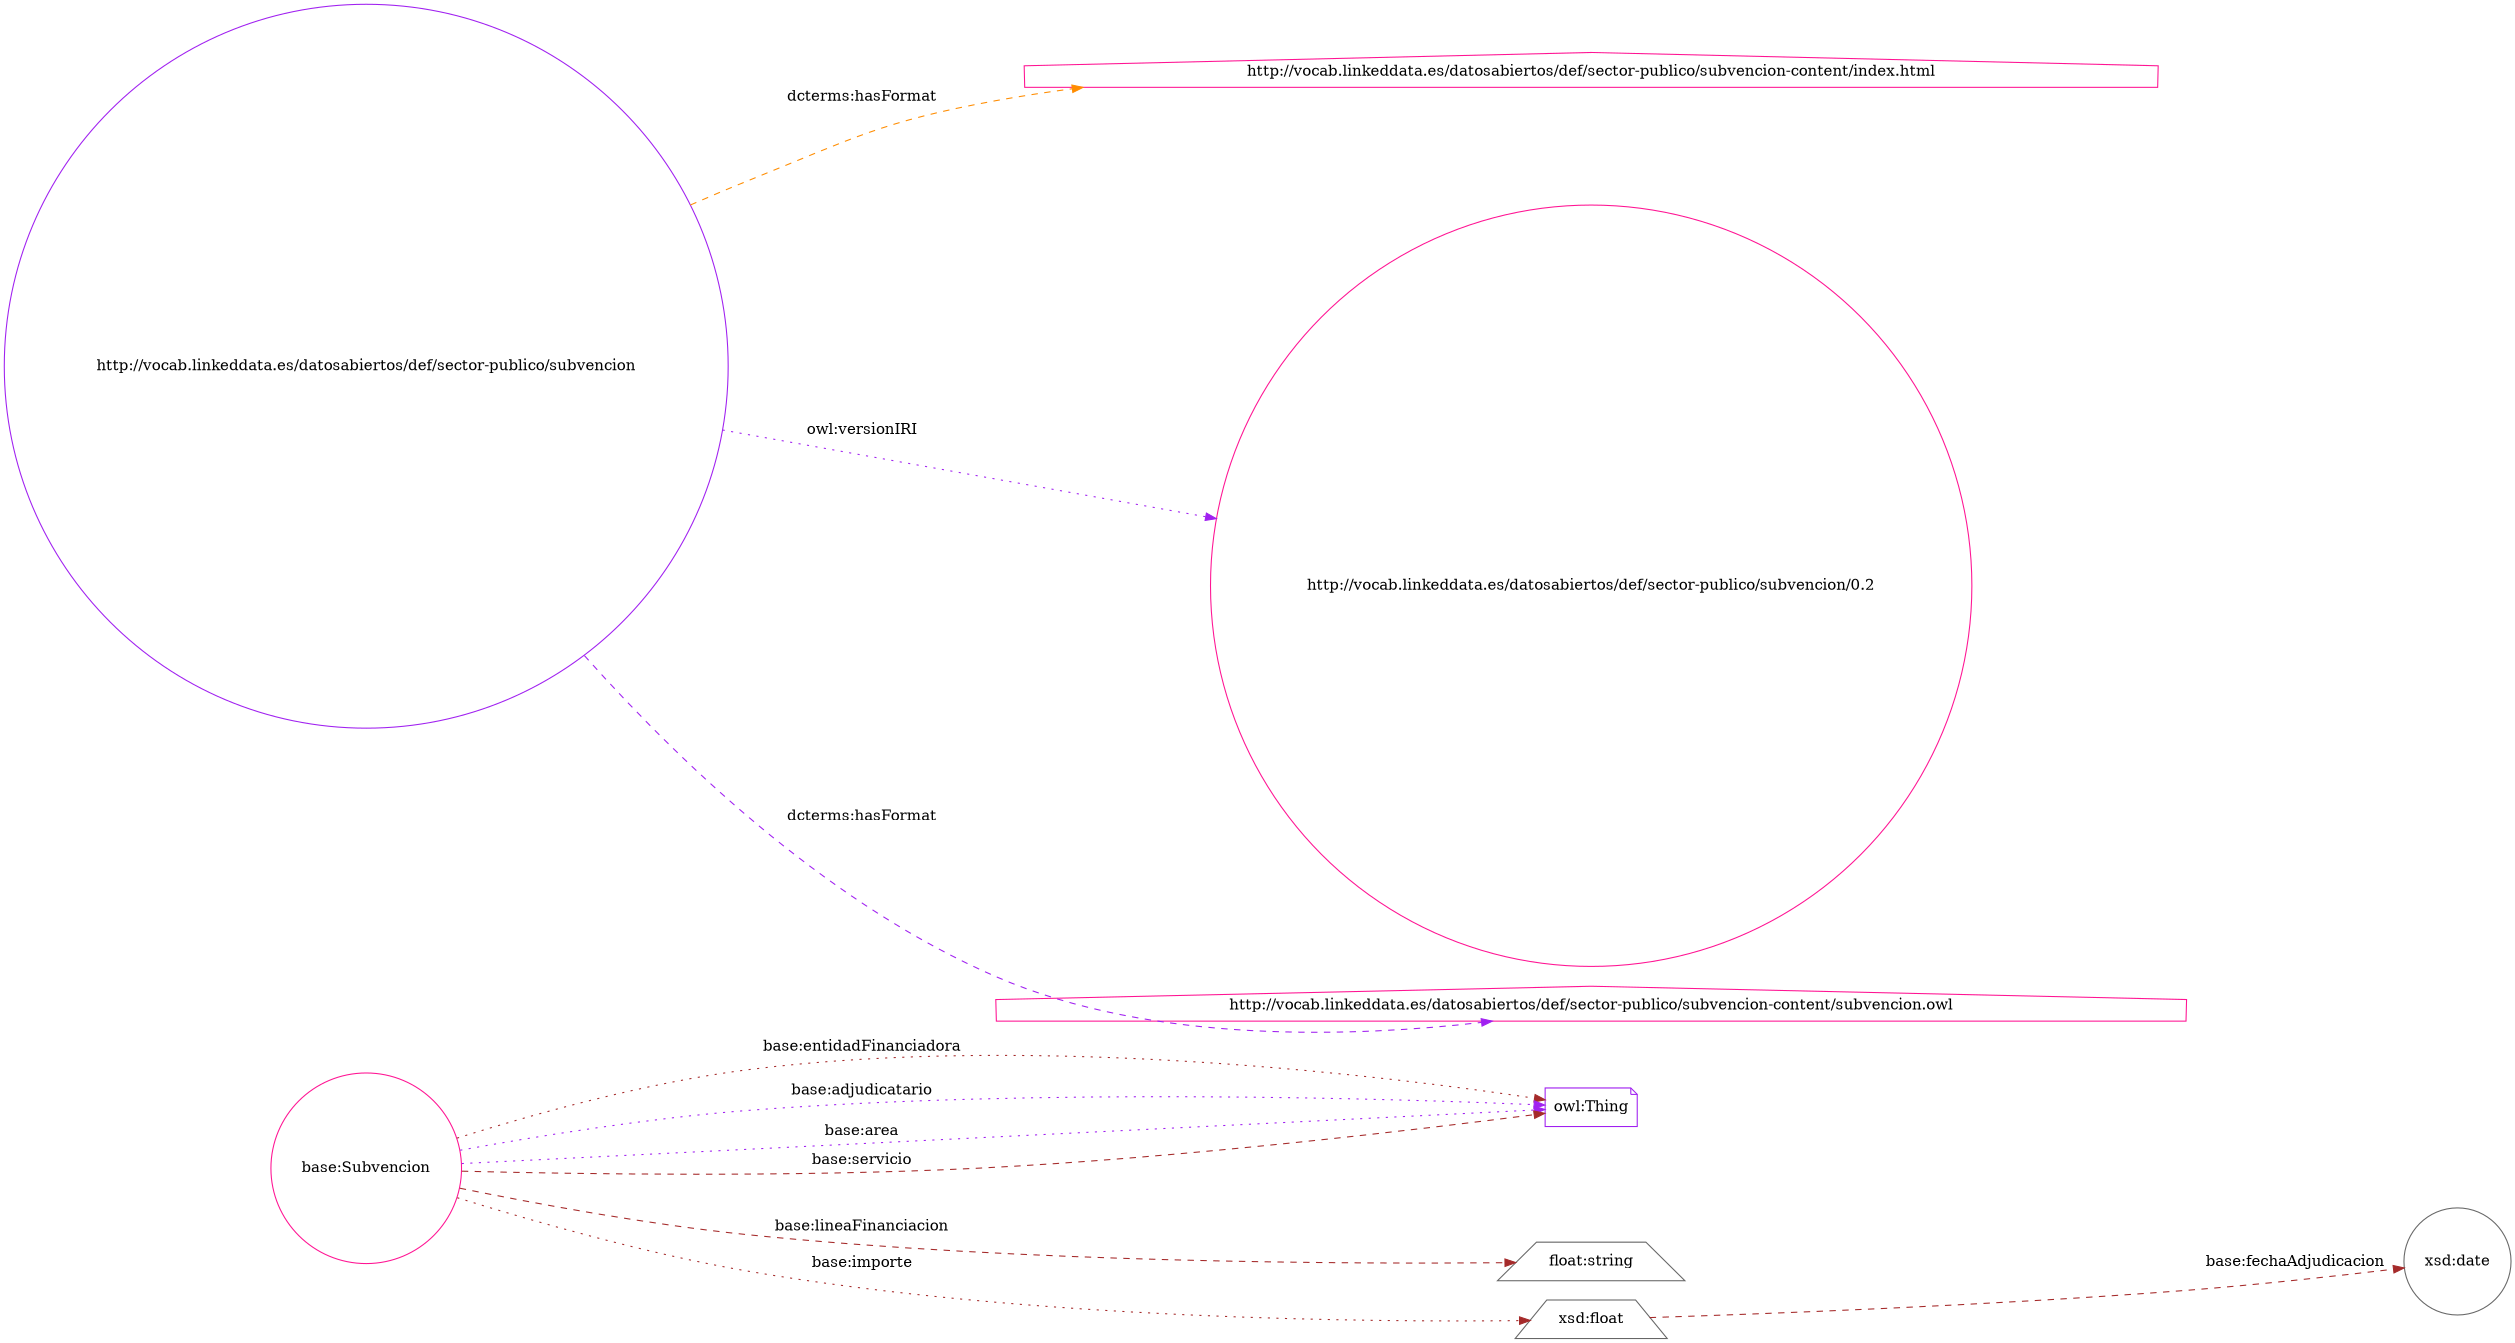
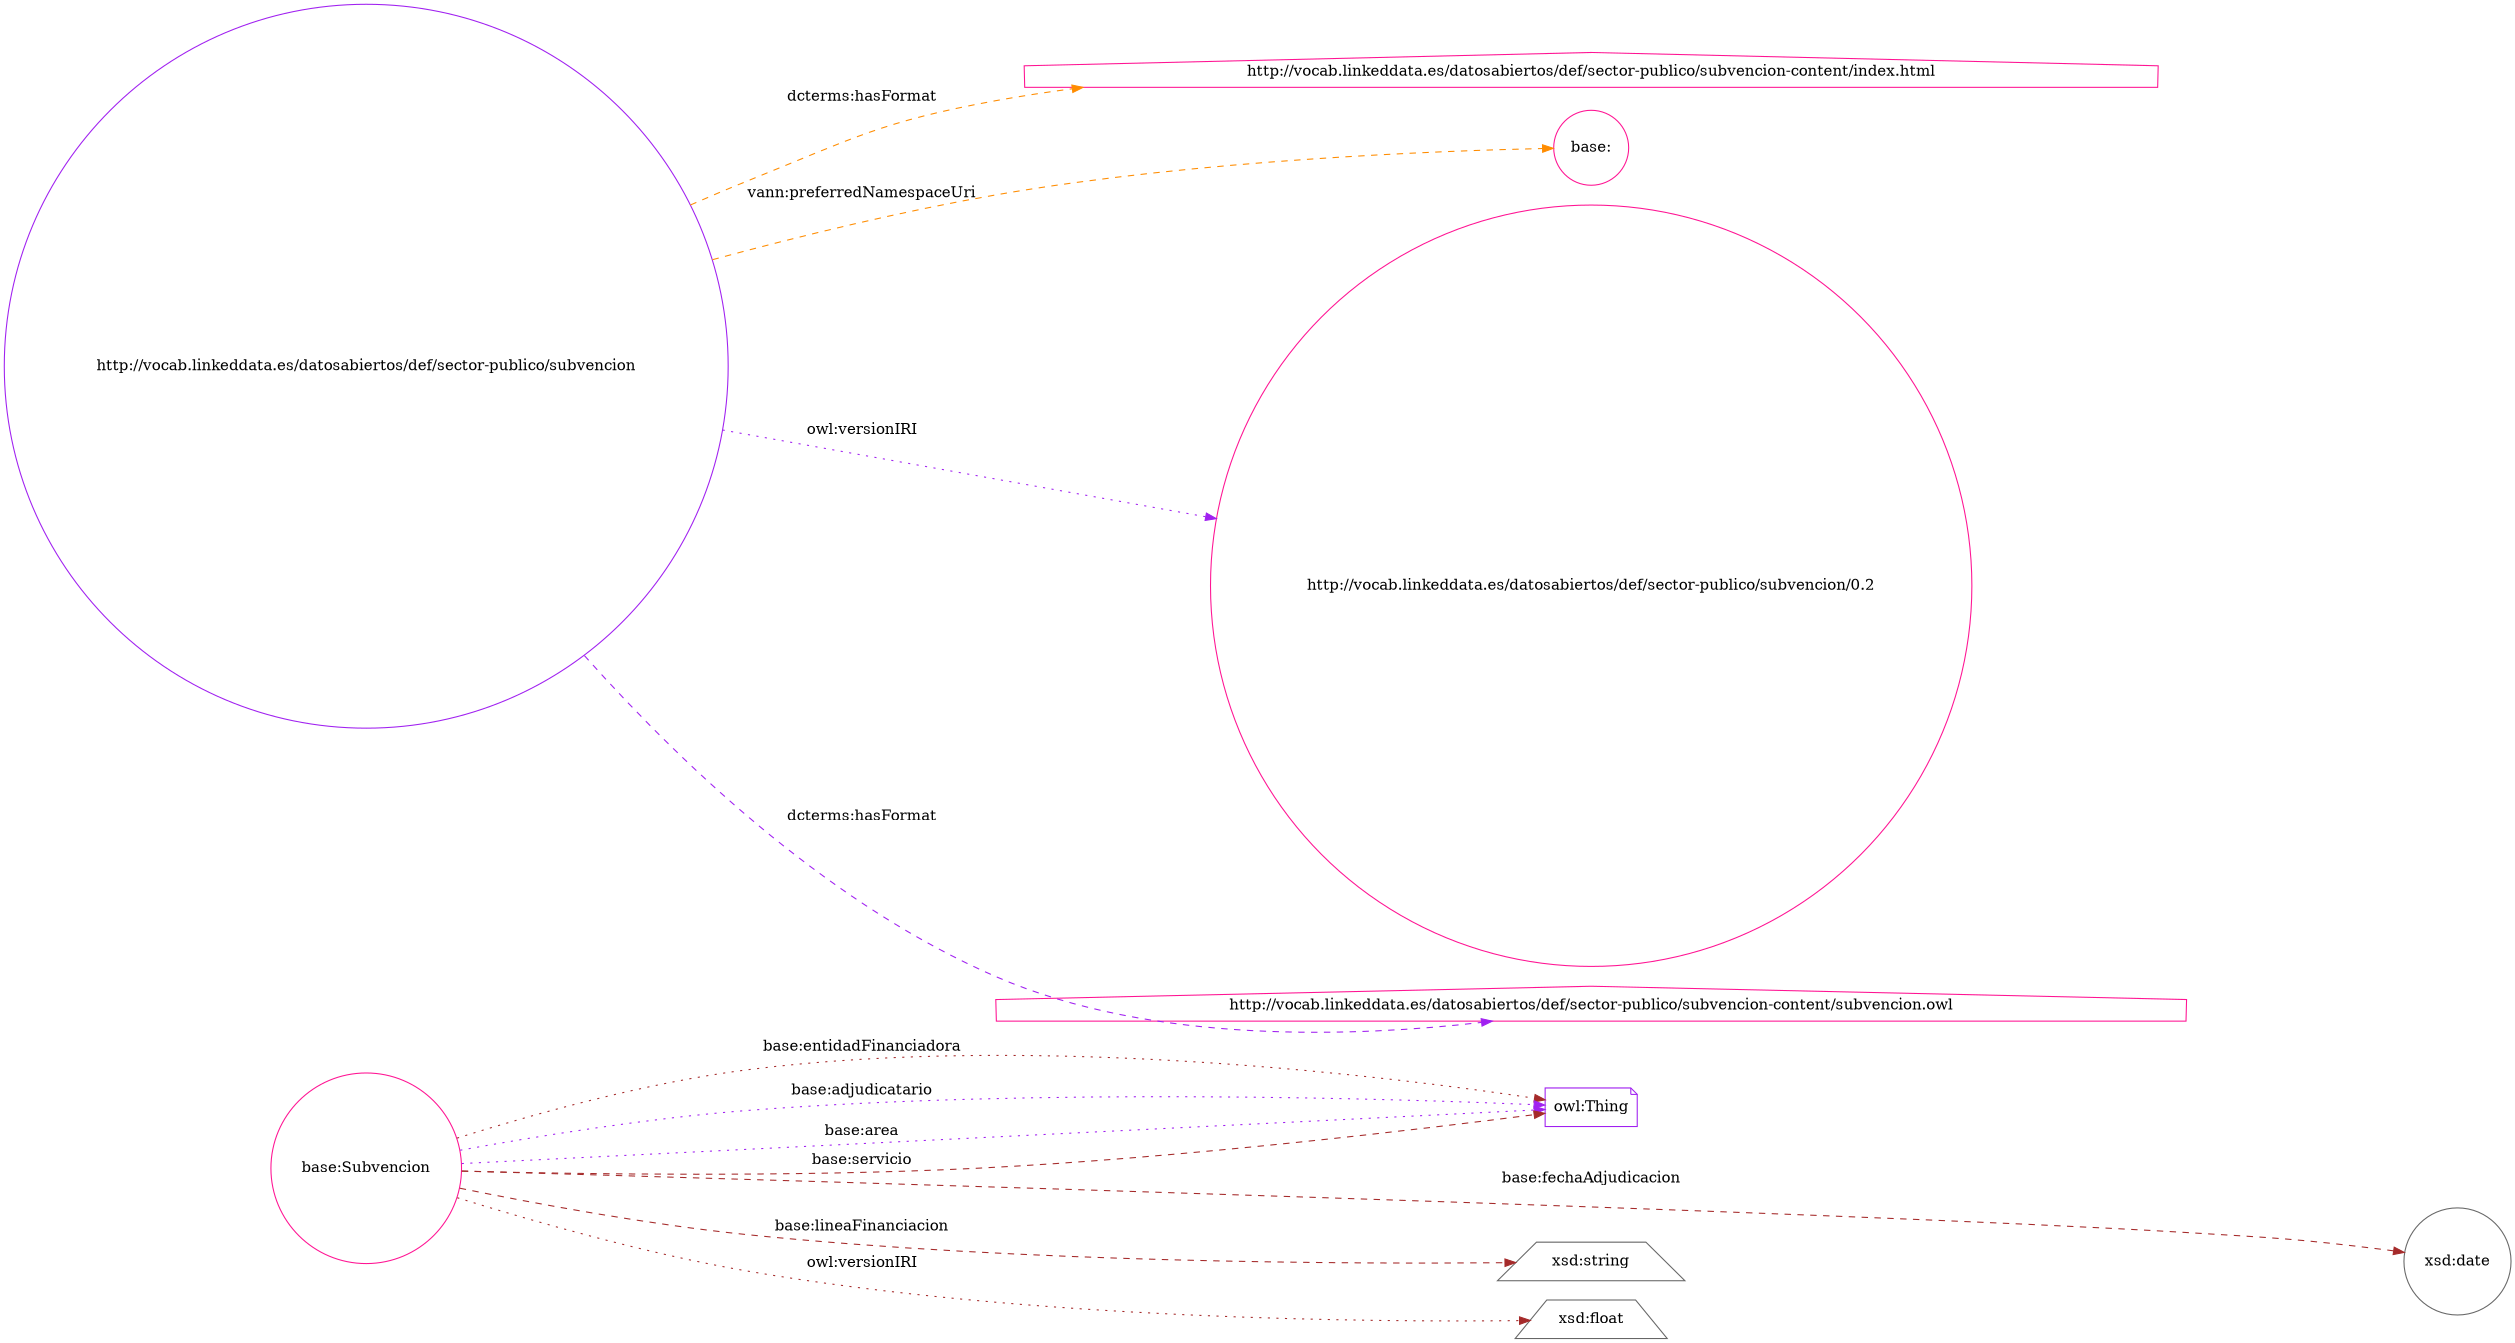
none -> (1591, 148)
(1591, 1261) -> (1591, 1261)
(862, 1263) -> (862, 1263)
(2022, 1301) -> (1428, 1201)
